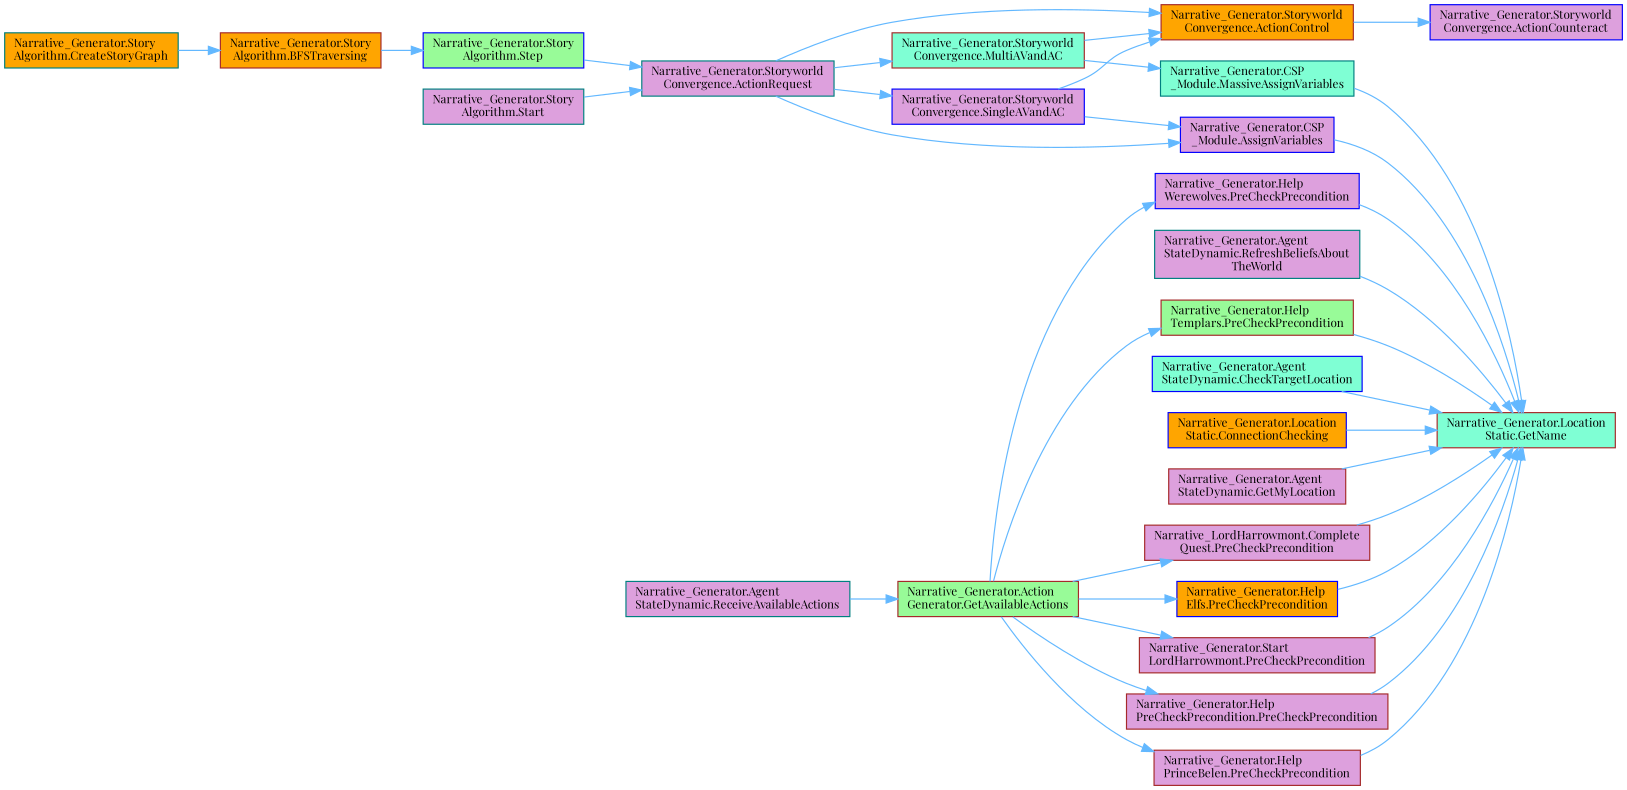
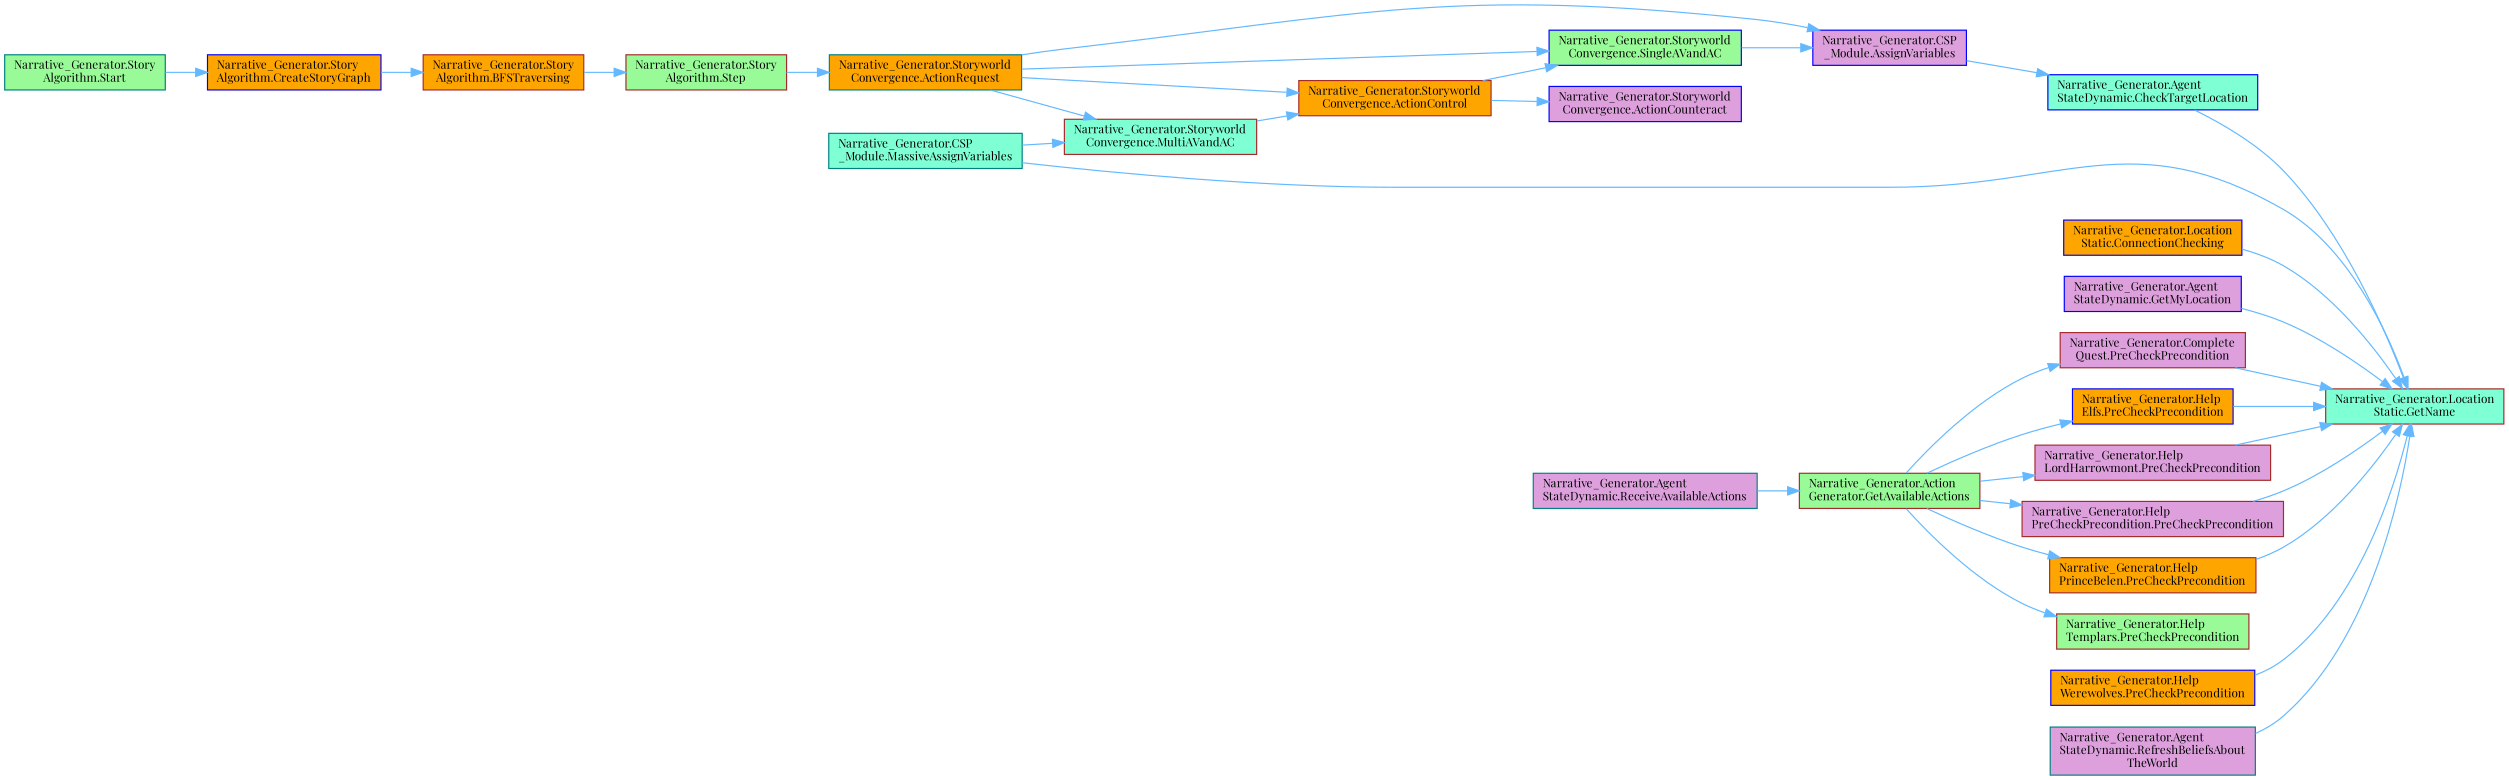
(91, 50) -> (294, 72)
(503, 50) -> (706, 72)
(1118, 64) -> (1038, 144)
(1098, 70) -> (1514, 74)
(738, 79) -> (925, 72)
(607, 94) -> (181, 72)
(503, 107) -> (85, 72)
(988, 107) -> (1645, 48)
(1257, 191) -> (2153, 688)
(1458, 246) -> (2002, 67)
(1426, 364) -> none
(1029, 377) -> none
(1257, 486) -> (2153, 294)
(1257, 543) -> (2153, 350)
(1257, 655) -> (2153, 463)
(1257, 768) -> (2153, 575)
